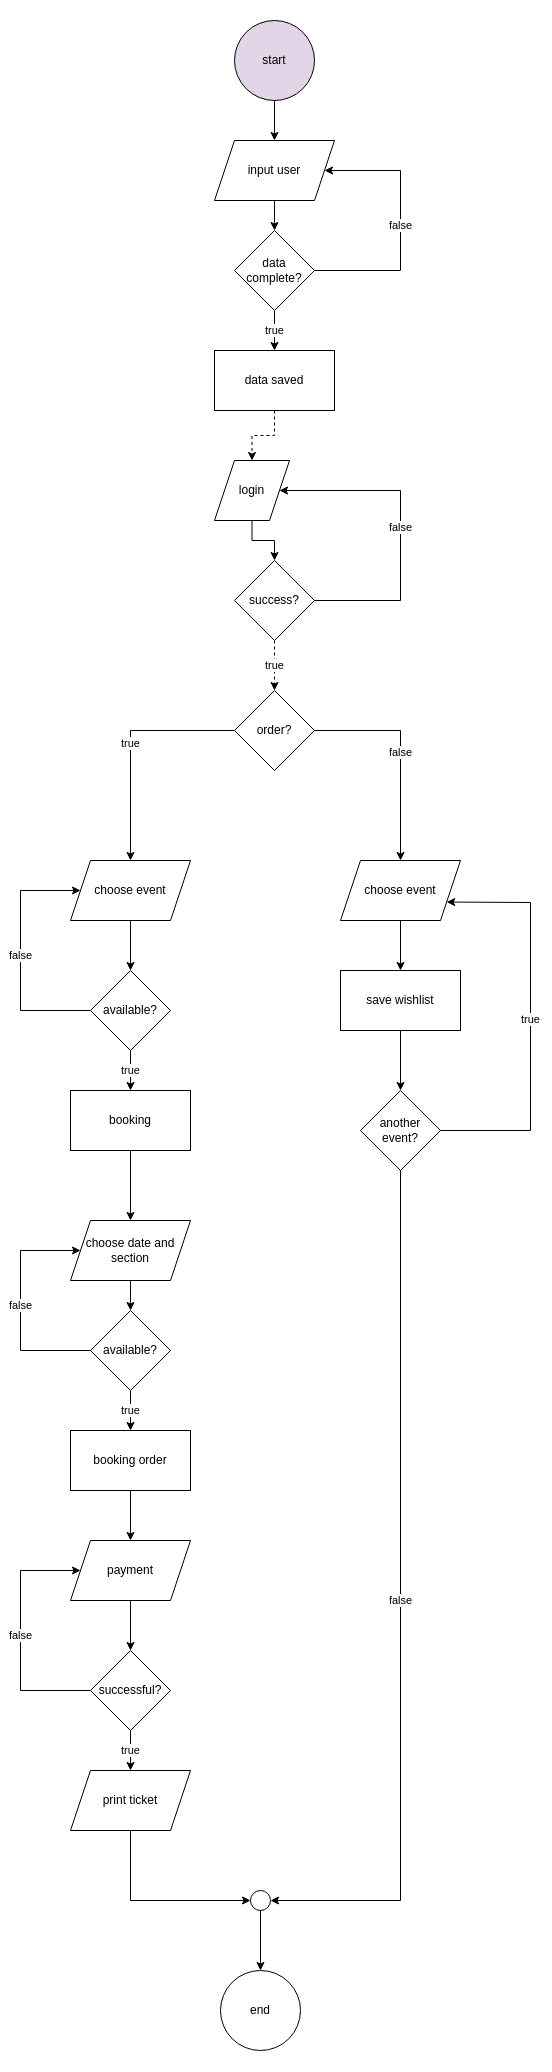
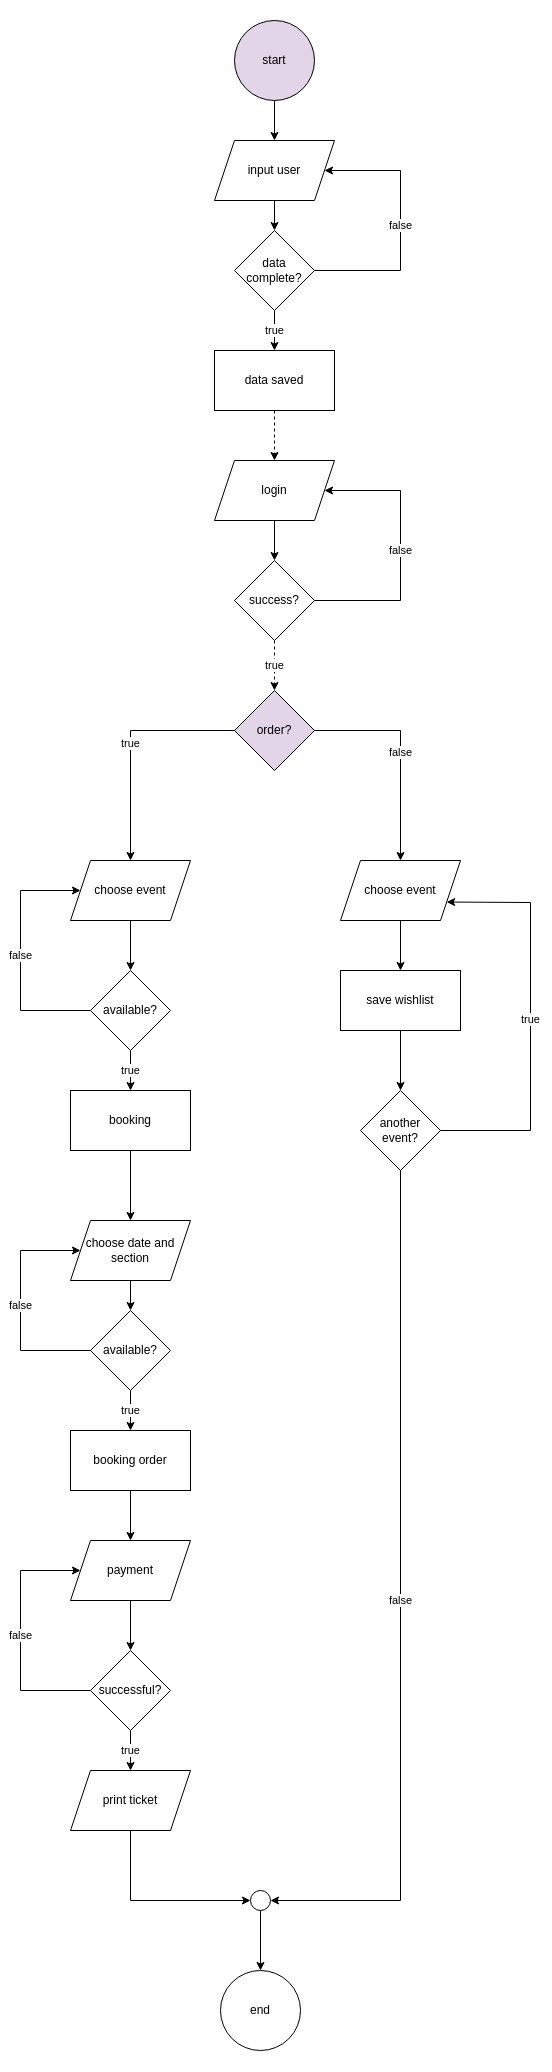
(252, 491) -> (275, 491)
(275, 731) -> (275, 731)
